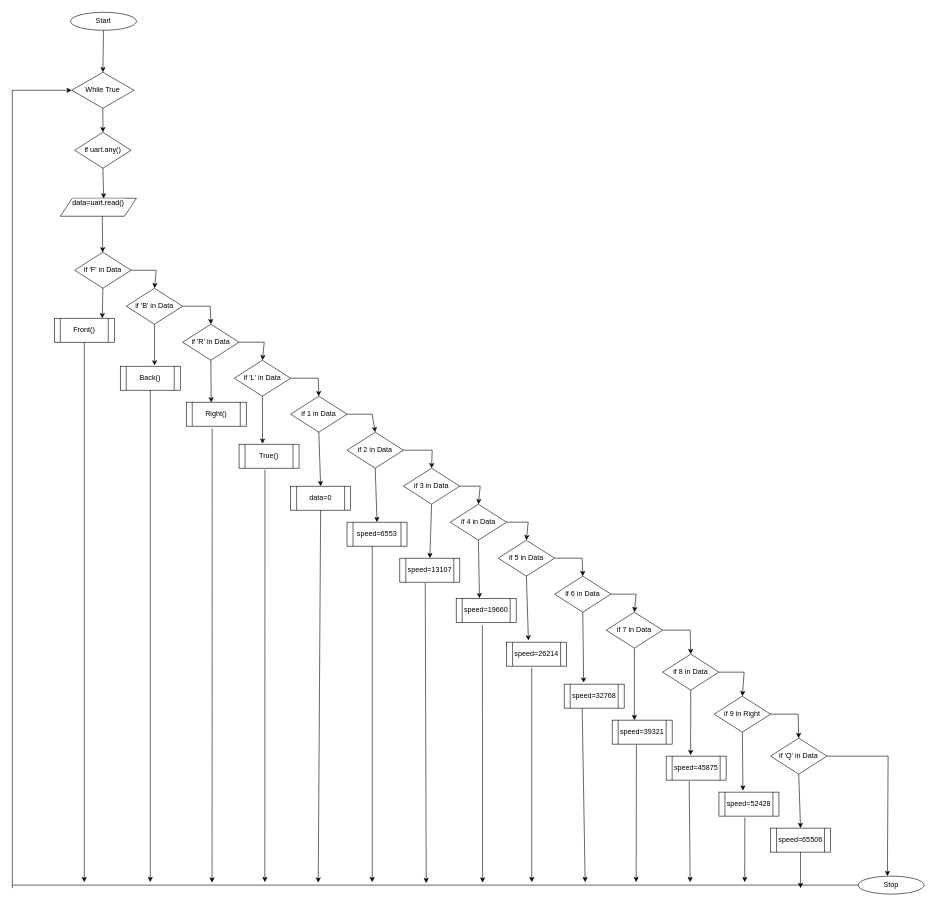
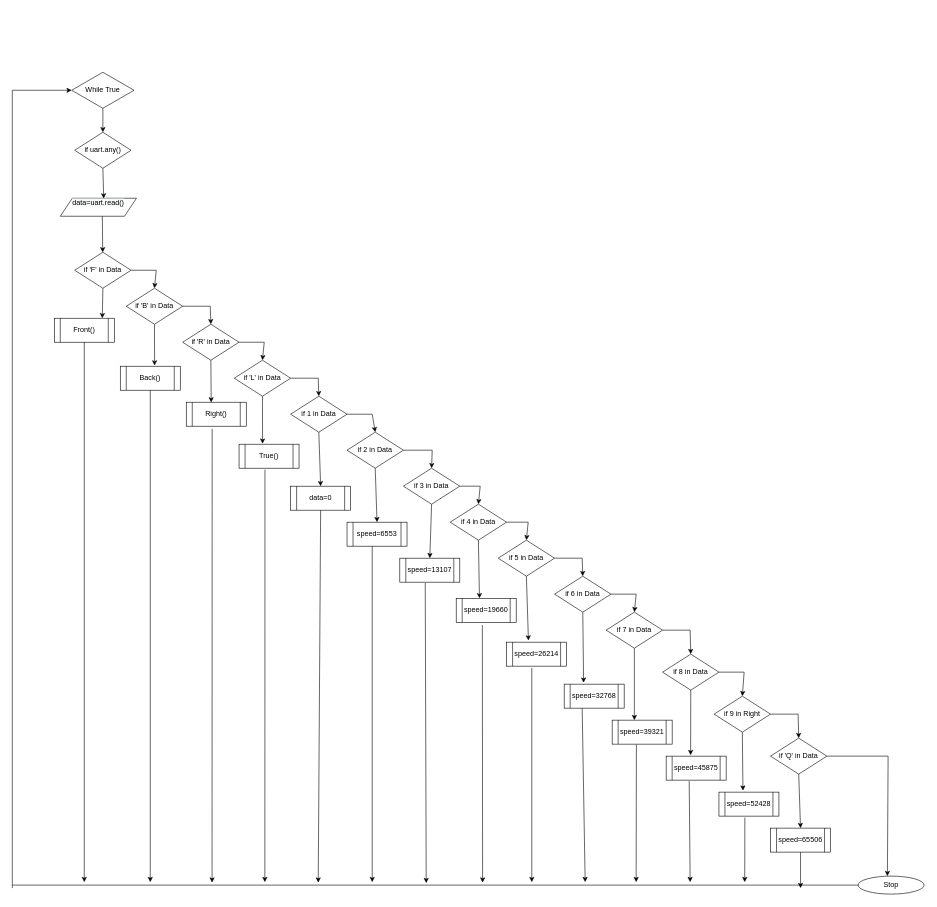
(104, 21) -> none
(103, 35) -> none
